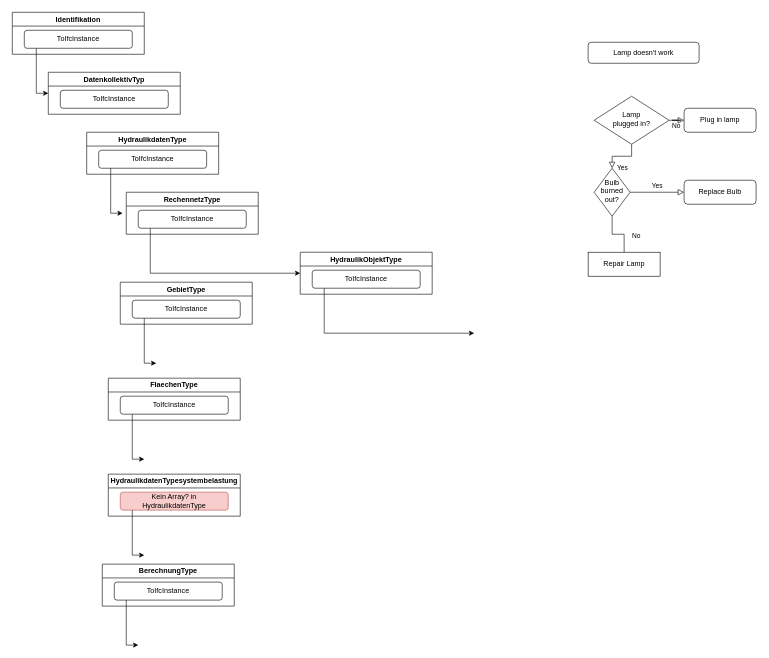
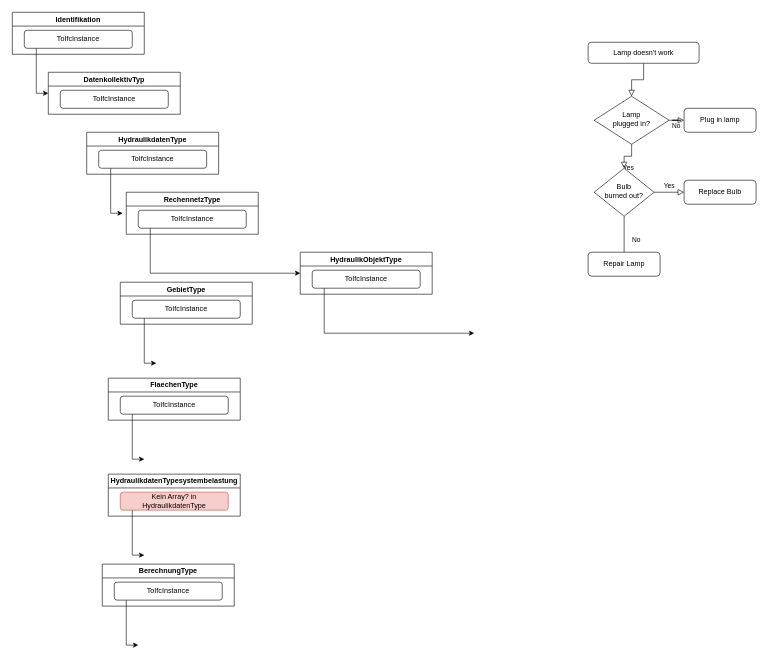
none -> (641, 80)
(612, 192) -> (624, 192)
(624, 264) -> (624, 264)
